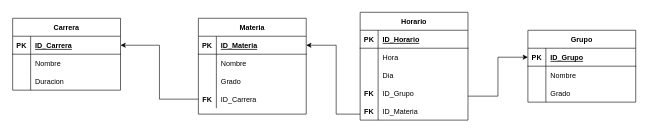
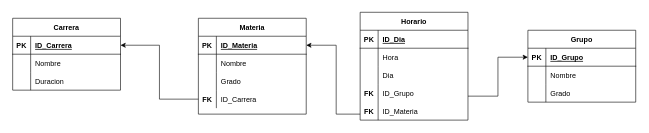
(402, 40) -> (394, 40)
